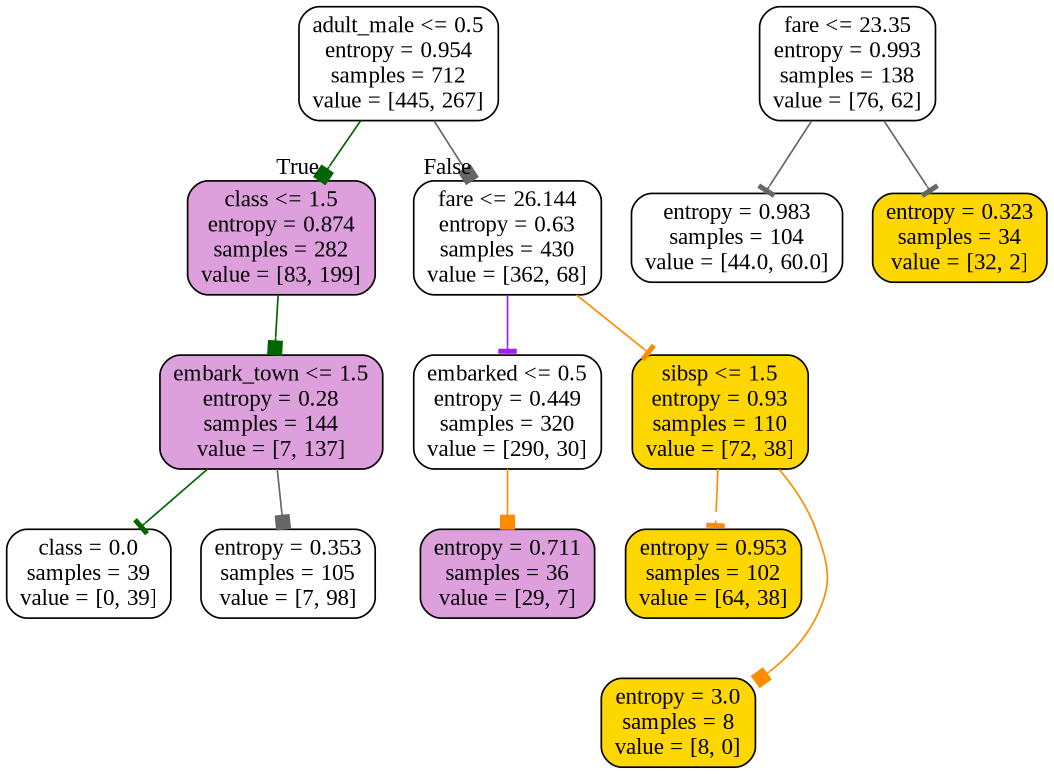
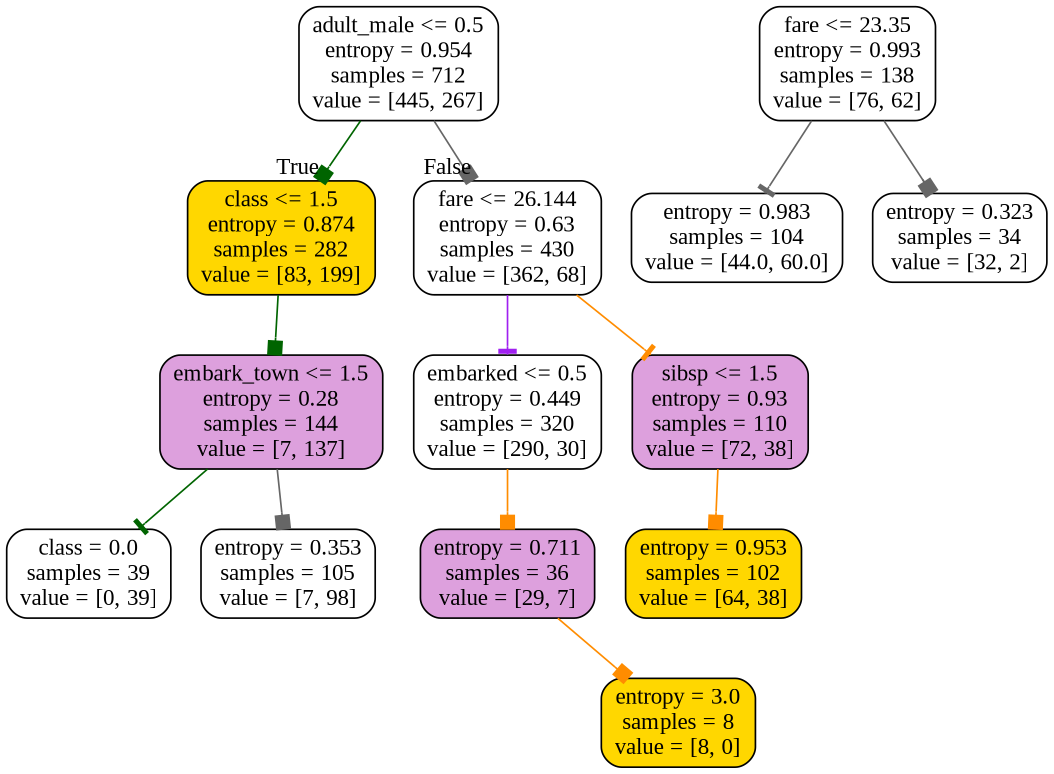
(905, 153) -> (905, 153)
(281, 238) -> (281, 238)
(960, 238) -> (960, 238)
(720, 412) -> (720, 412)
(717, 490) -> (717, 490)
(827, 574) -> (586, 643)
